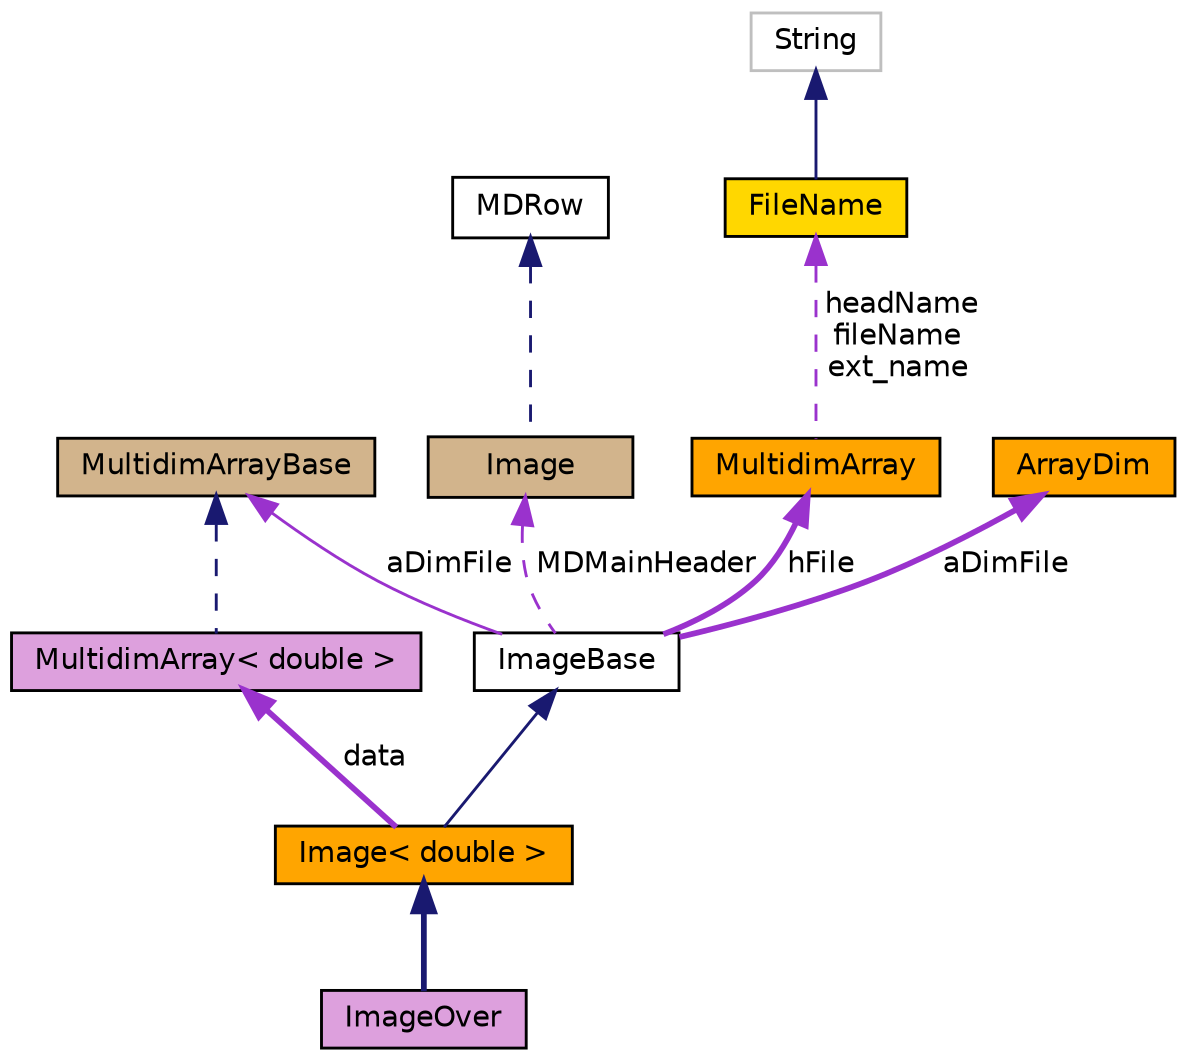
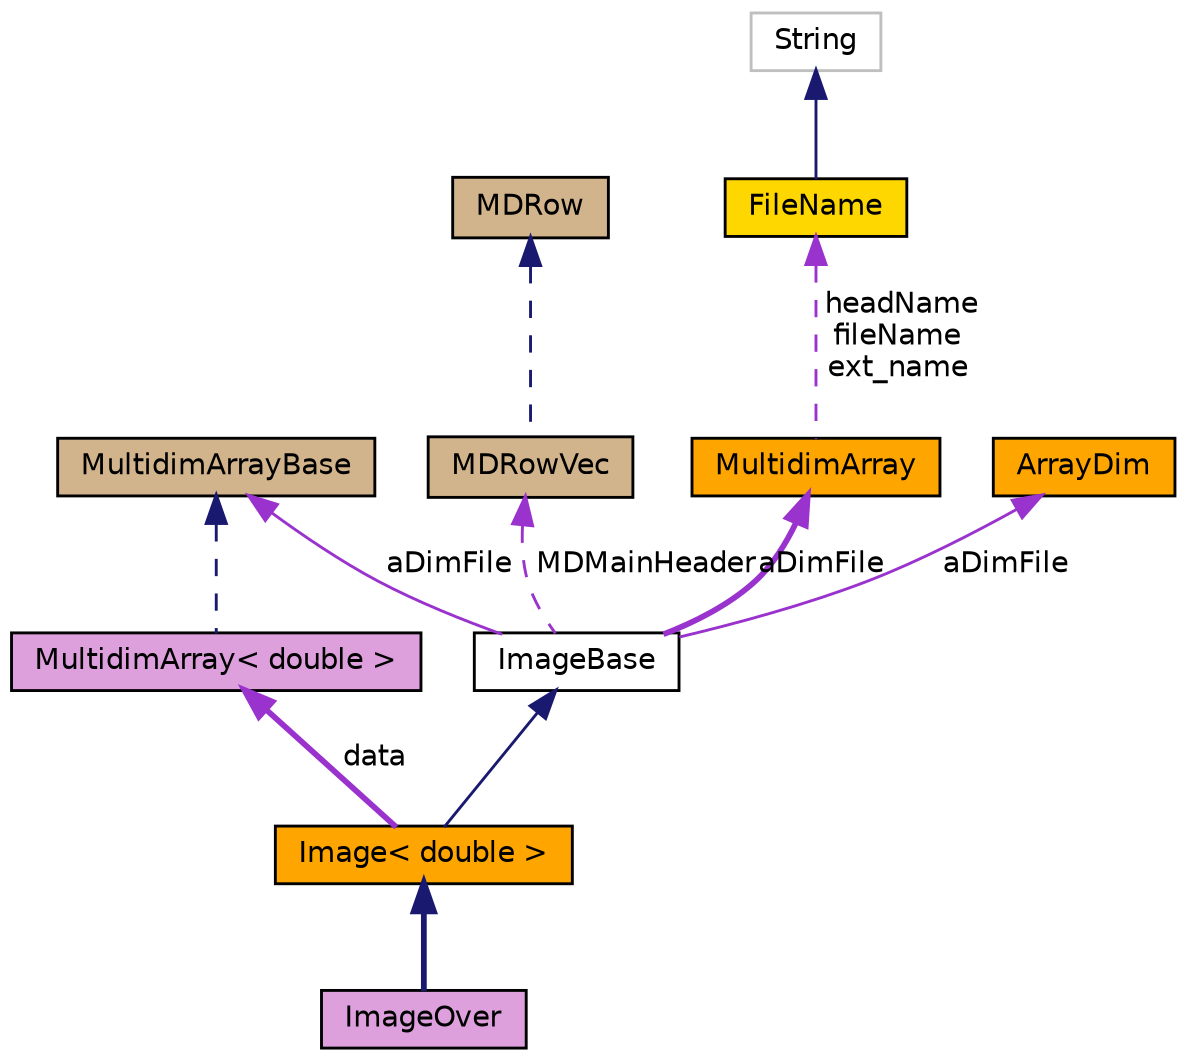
(531, 208) -> (531, 208)
(531, 467) -> (531, 467)
(817, 565) -> (817, 565)
(853, 586) -> (853, 586)
